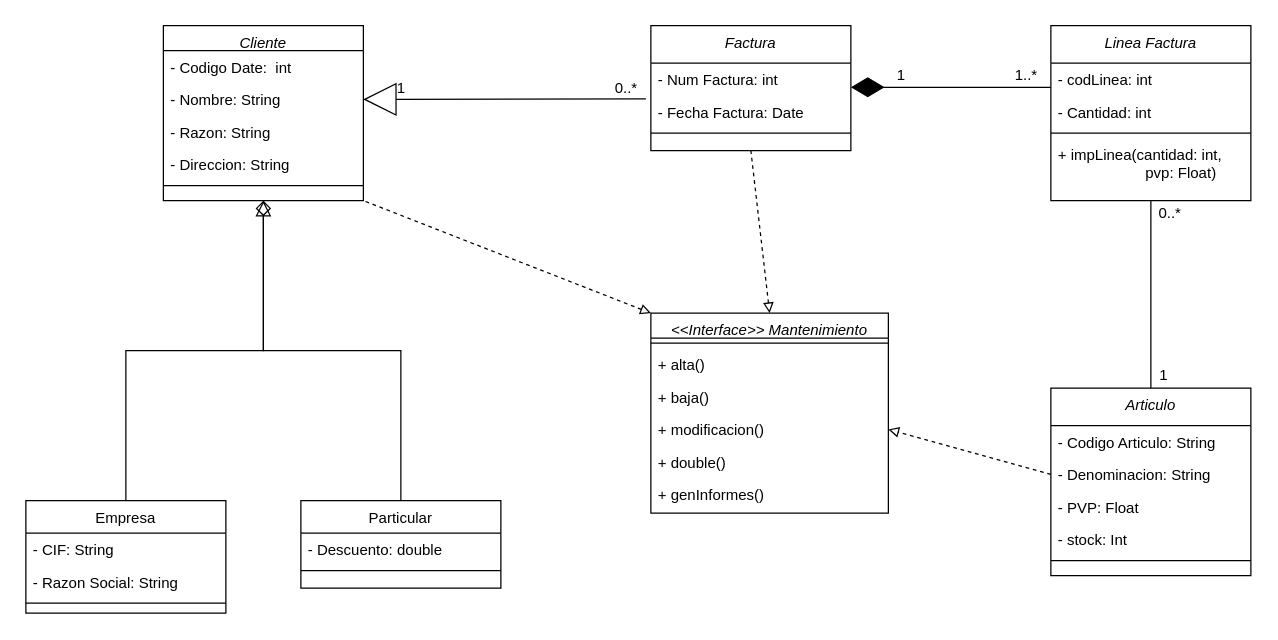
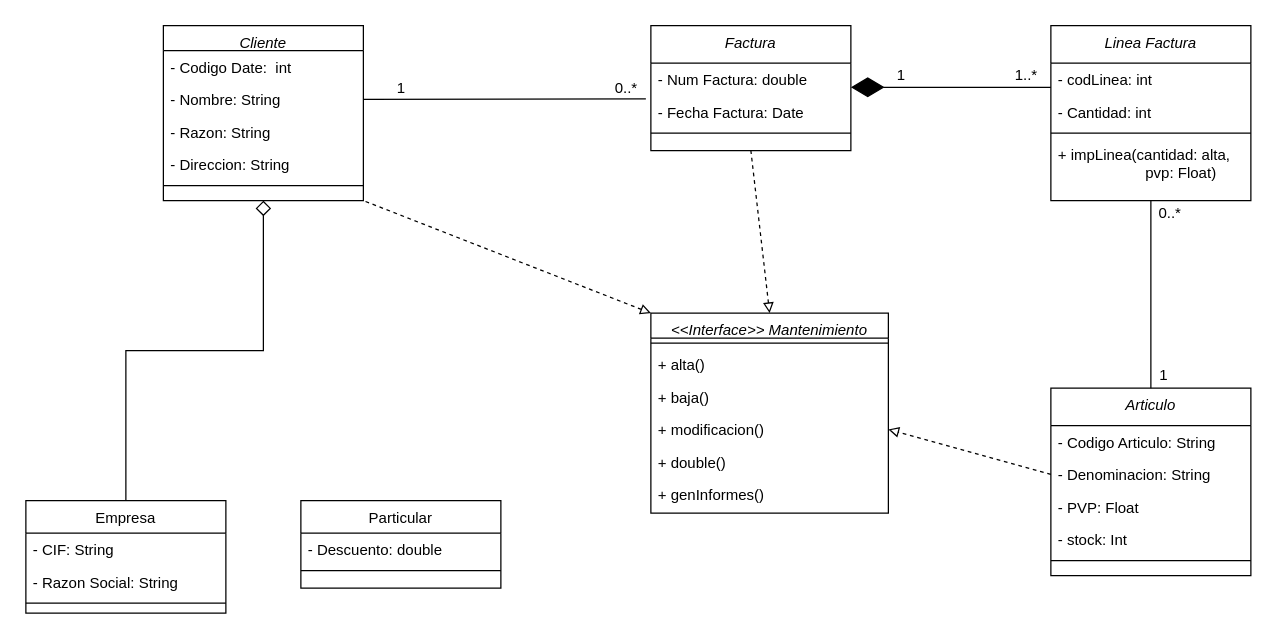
(723, 80) -> (736, 80)
(397, 99) -> (382, 99)
(1147, 155) -> (1151, 155)
(401, 358) -> none
